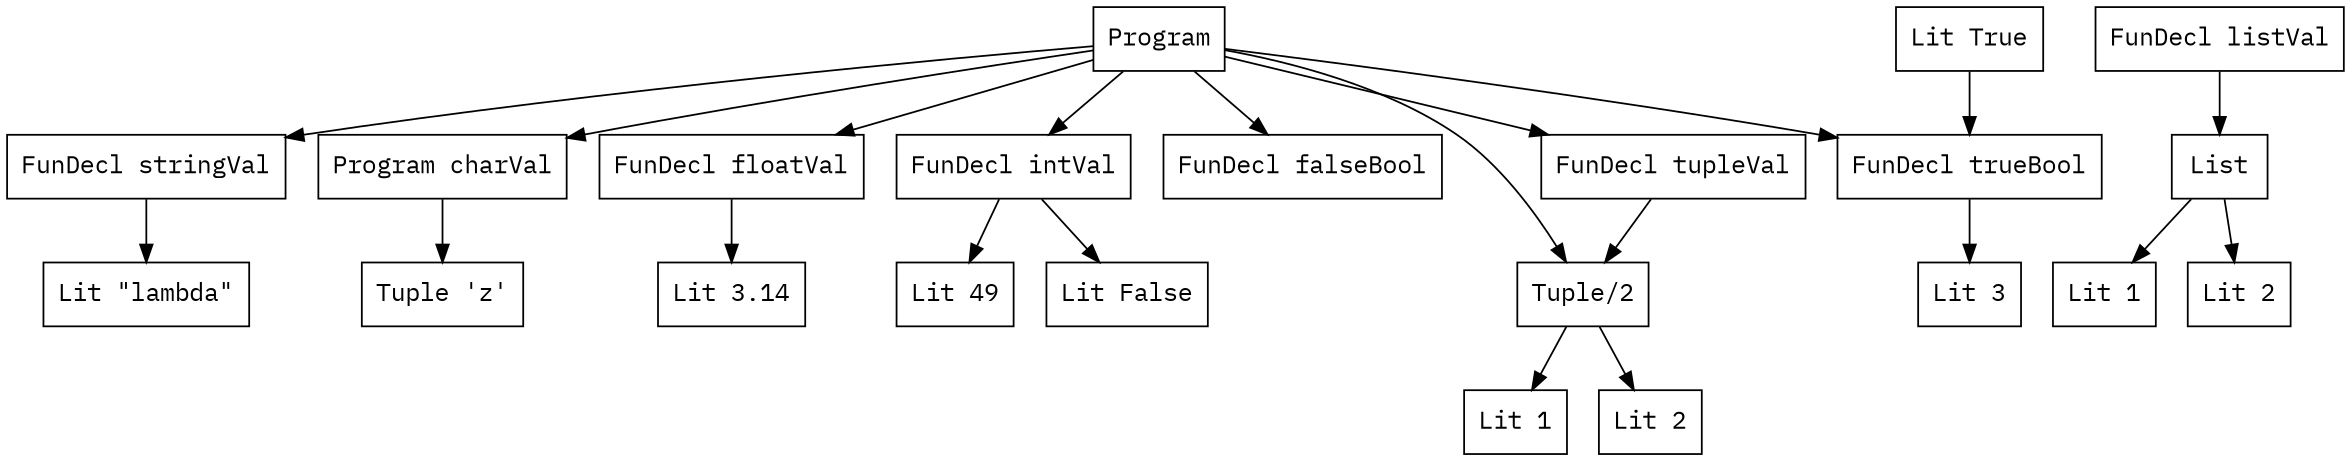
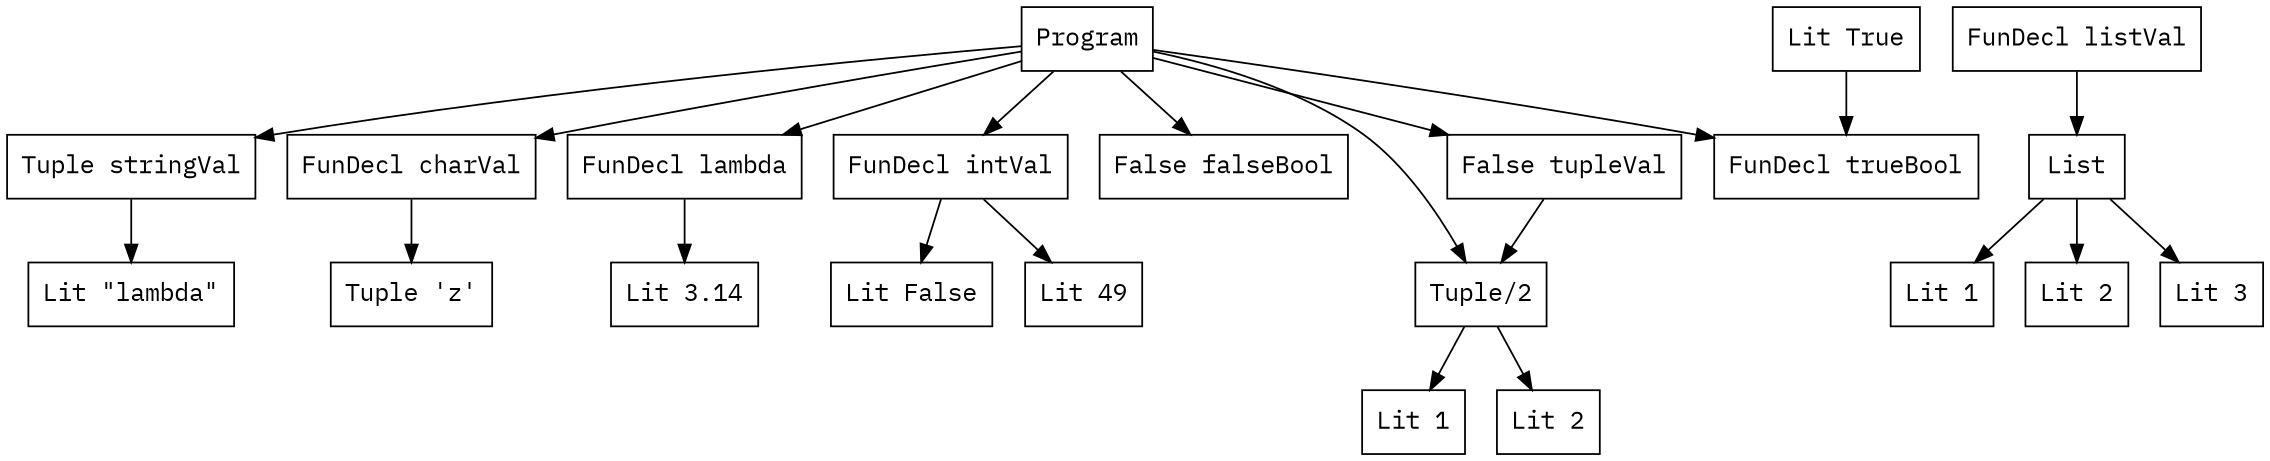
(146, 167) -> (131, 167)
(443, 167) -> (411, 167)
(732, 167) -> (685, 167)
(1303, 167) -> (1224, 167)
(1673, 167) -> (1564, 167)
(1970, 222) -> (2138, 225)
